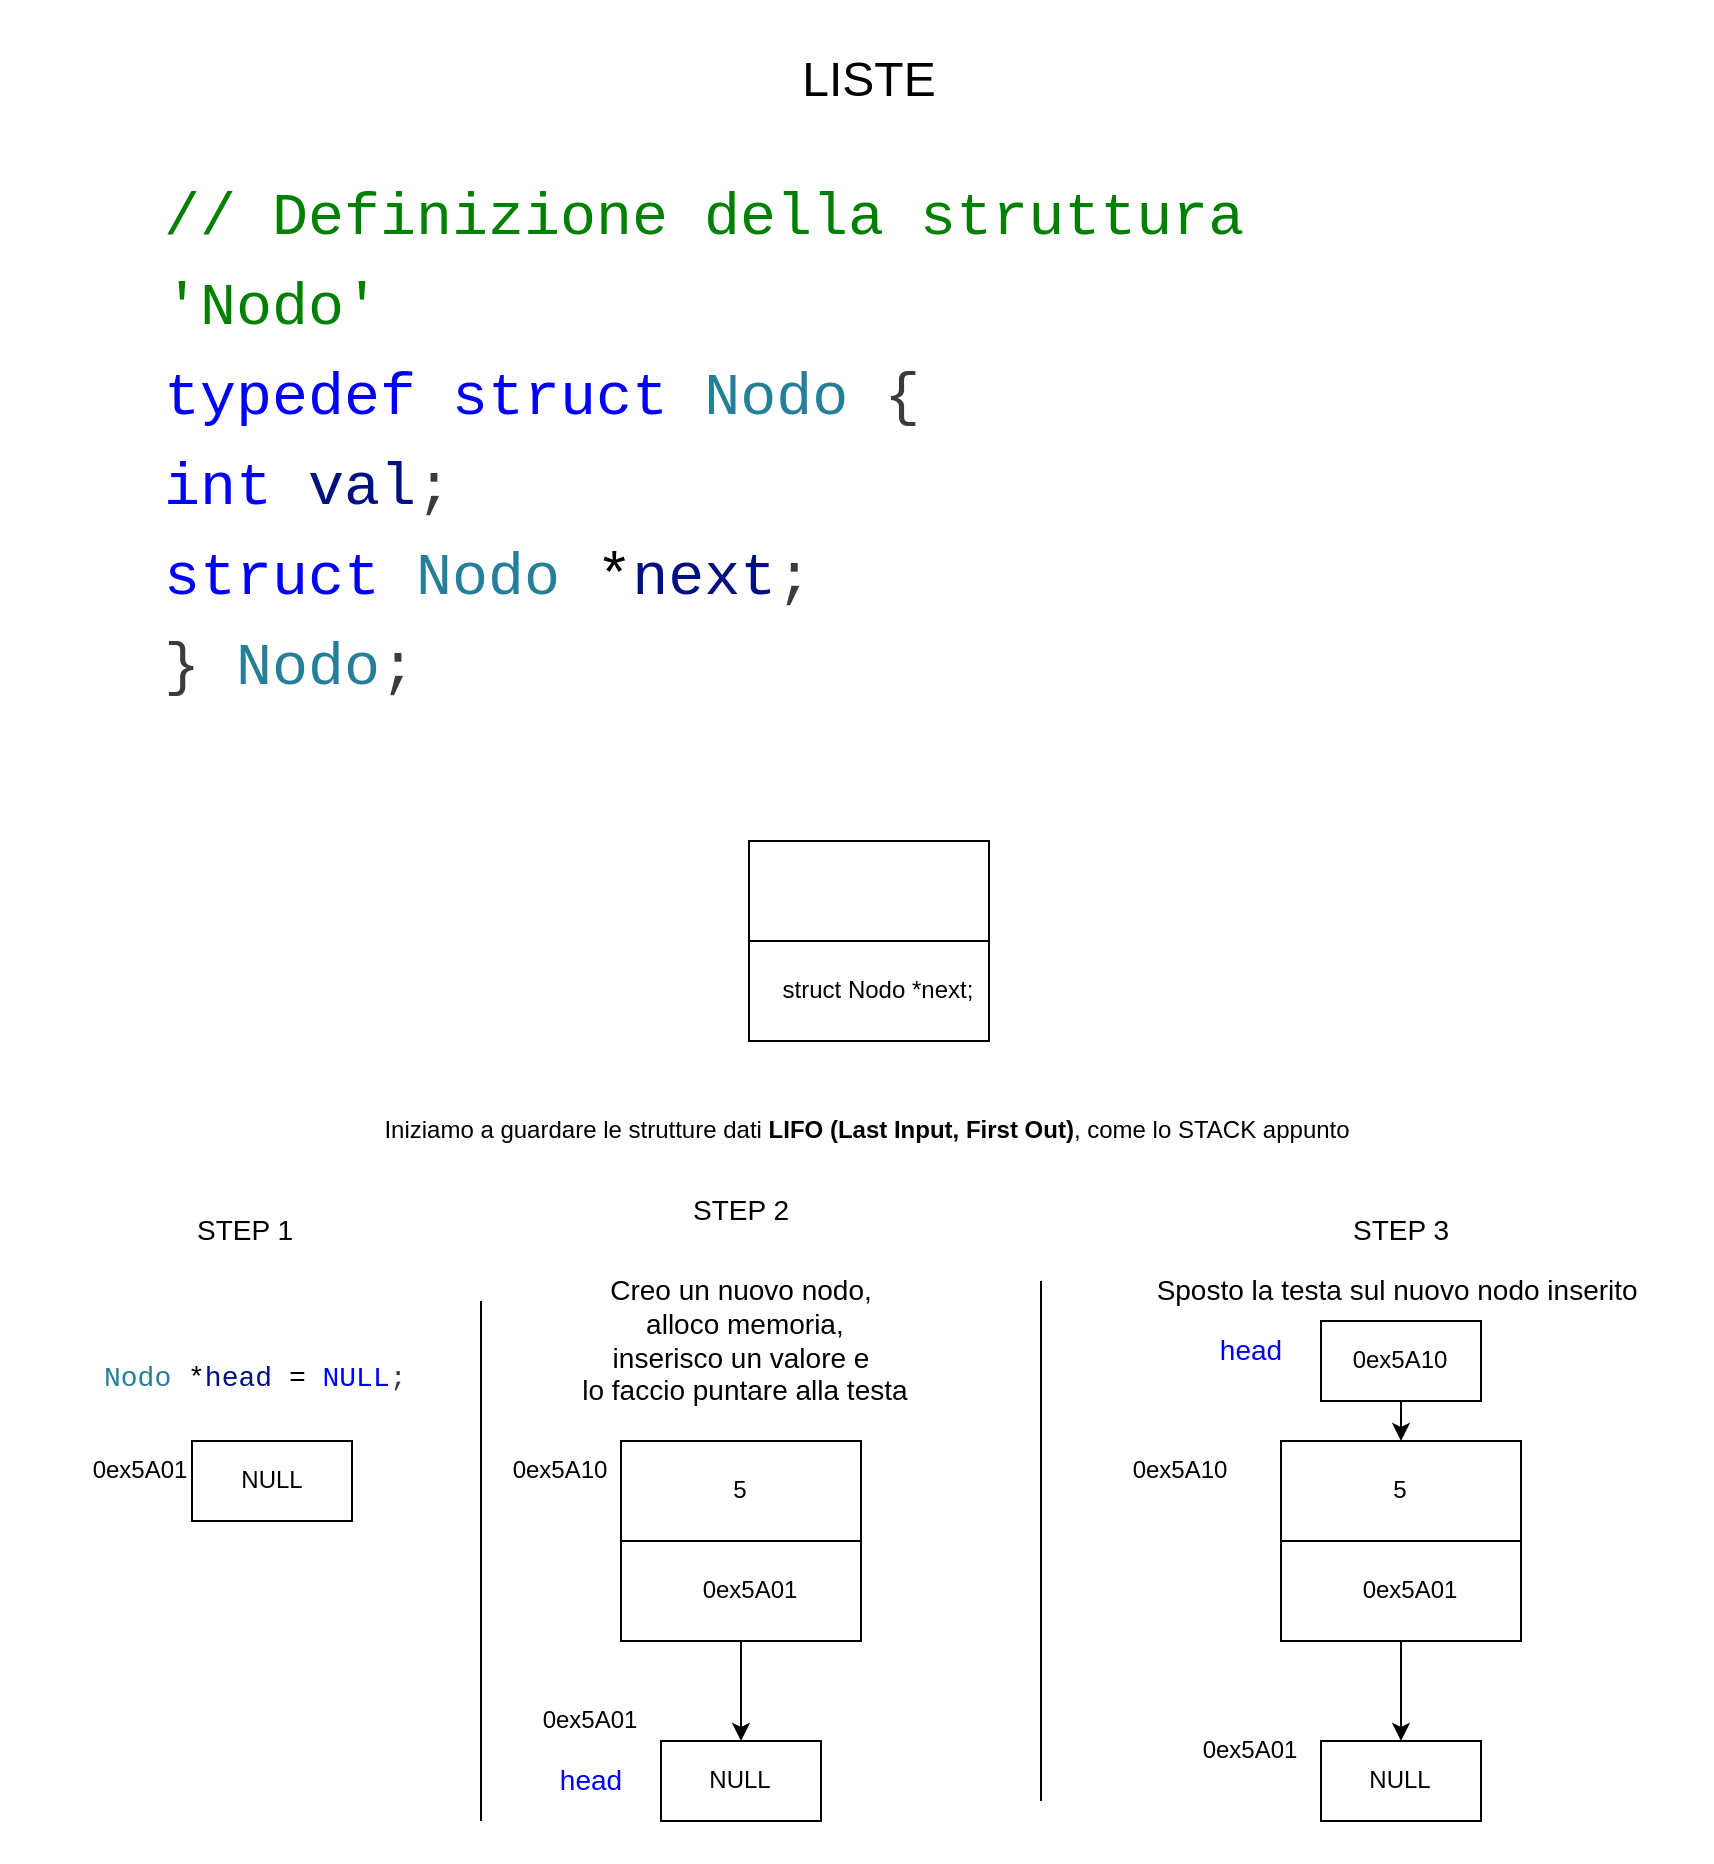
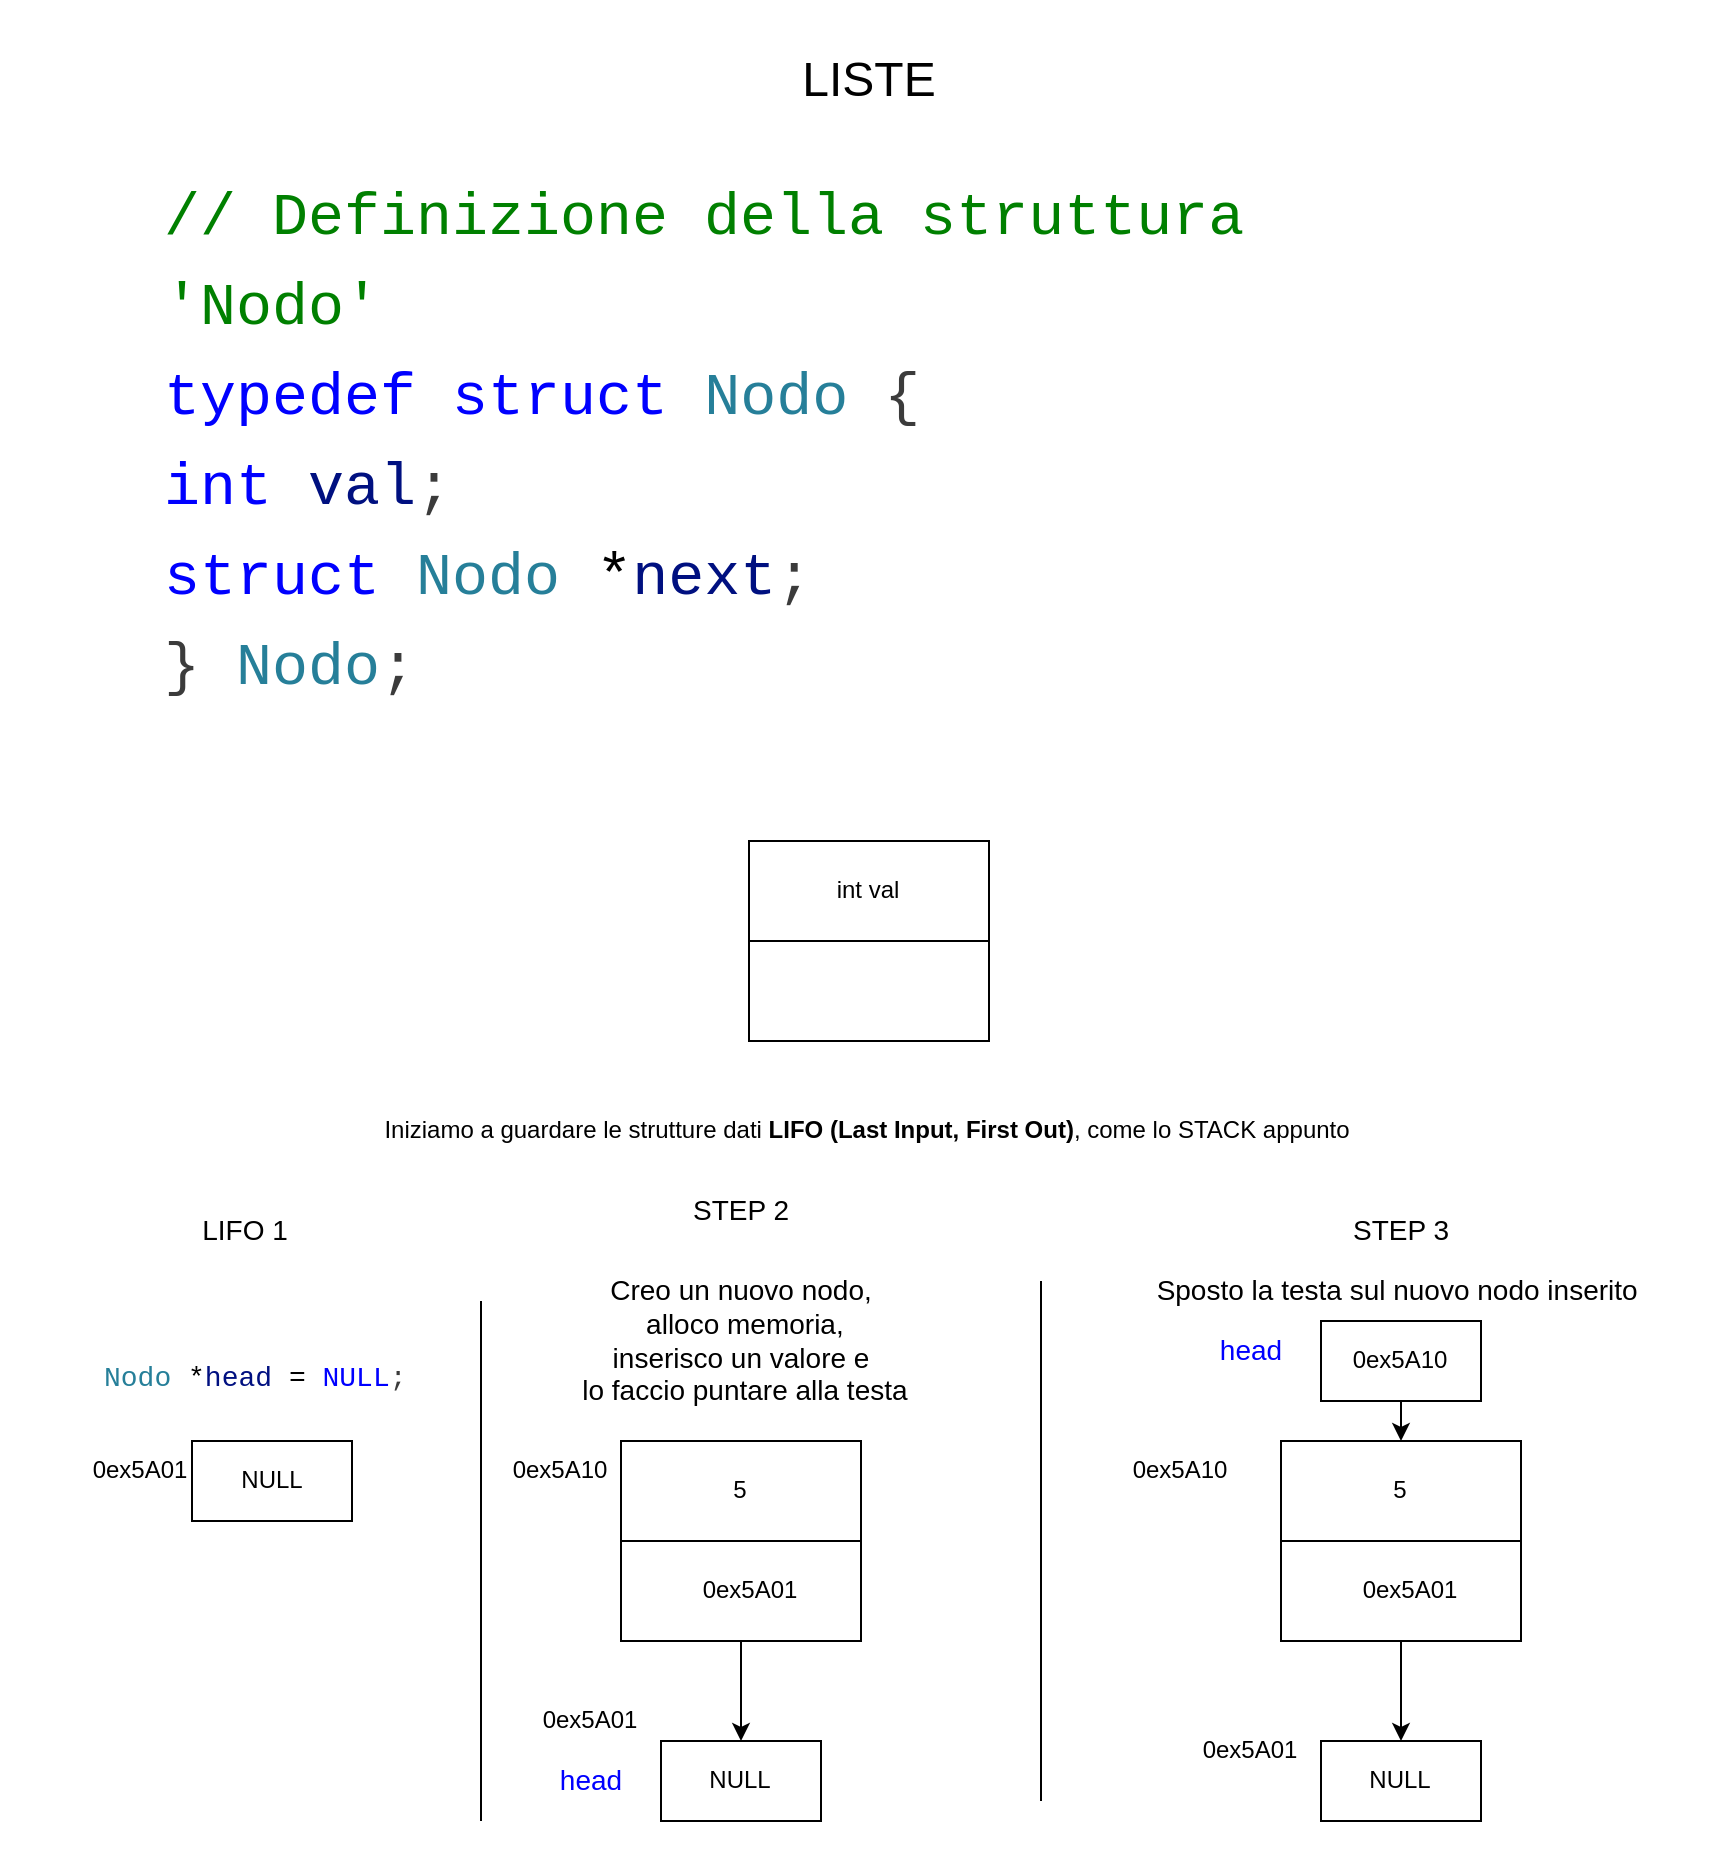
none -> (869, 891)
(879, 991) -> none
(246, 1231) -> (246, 1231)
